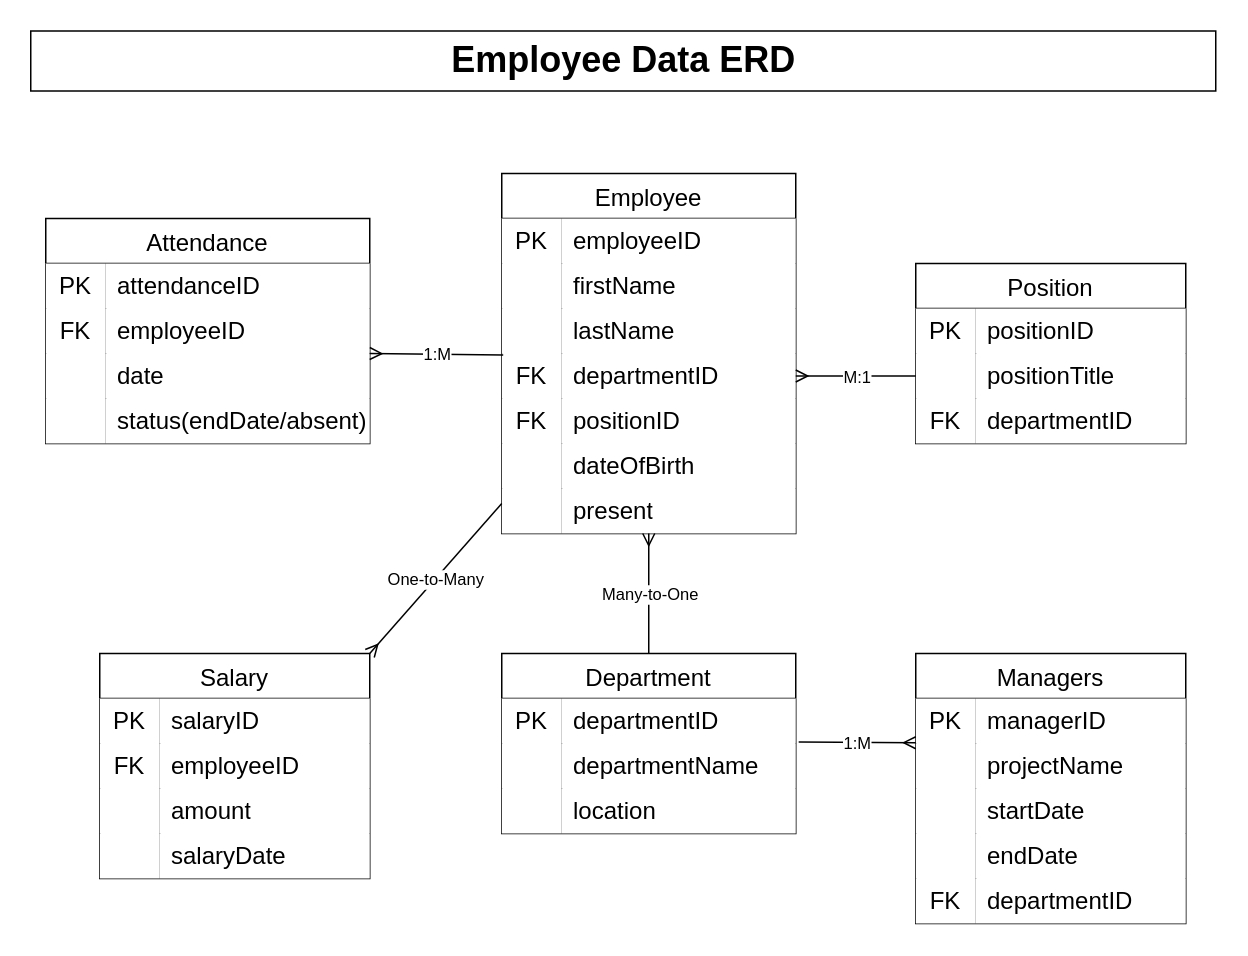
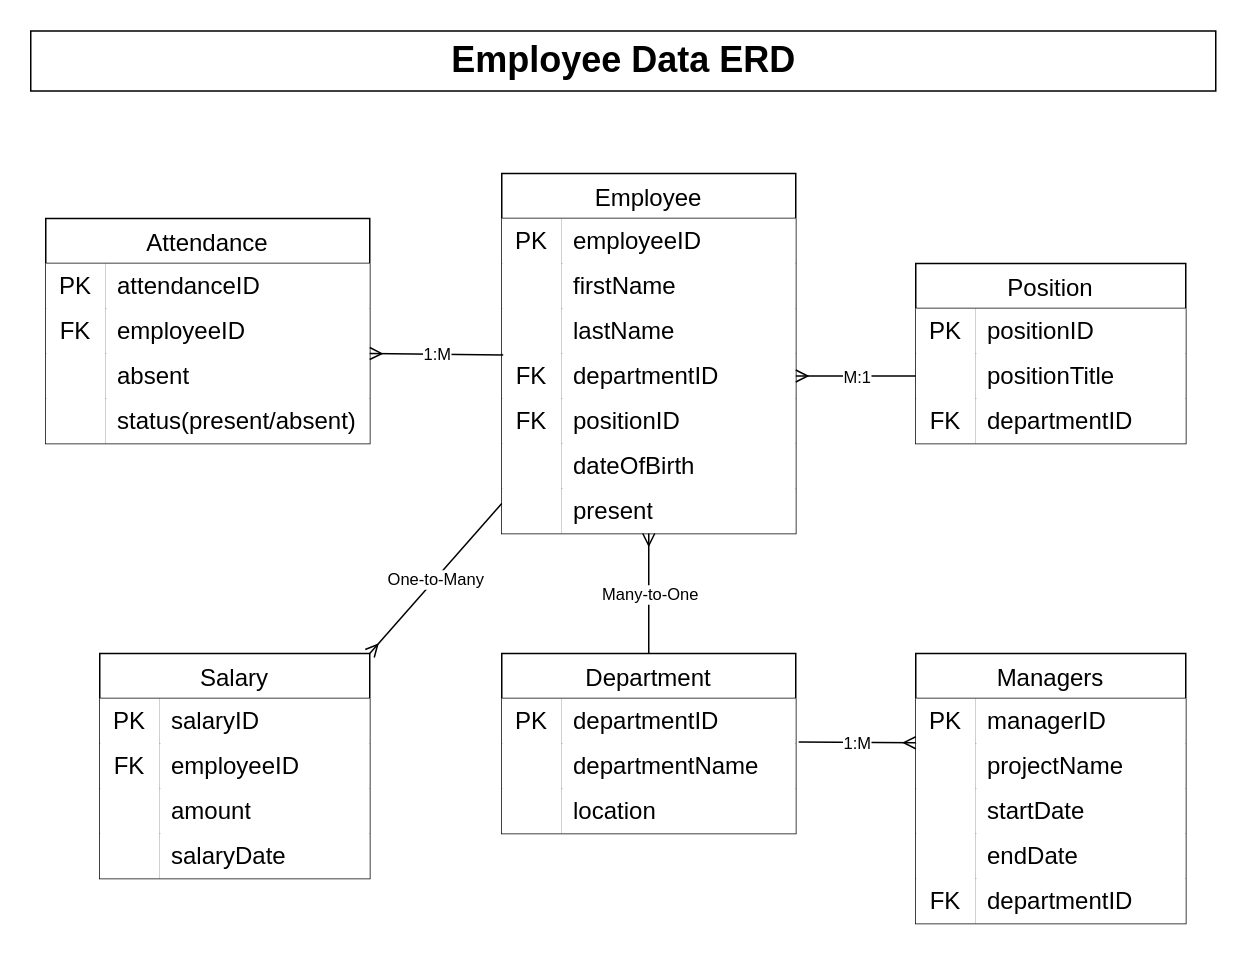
(145, 376) -> (158, 376)
(244, 421) -> (244, 421)
